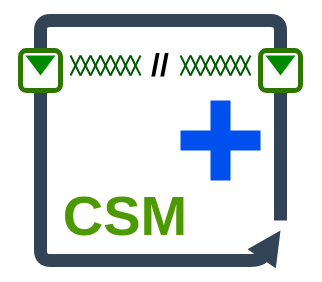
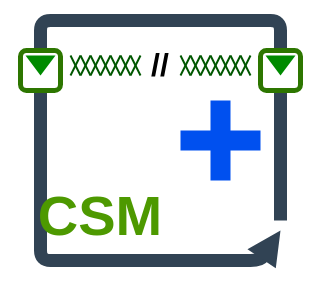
(126, 216) -> (101, 216)
